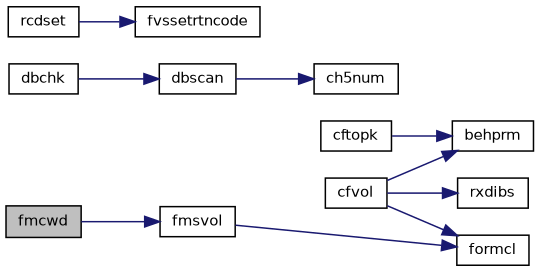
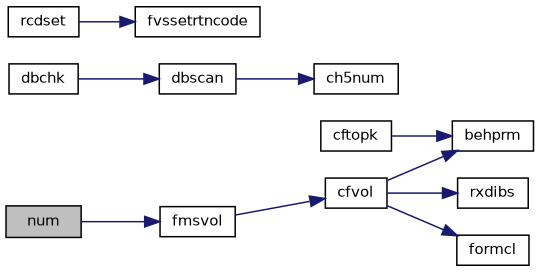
(44, 222) -> (44, 222)
(338, 235) -> (272, 208)
